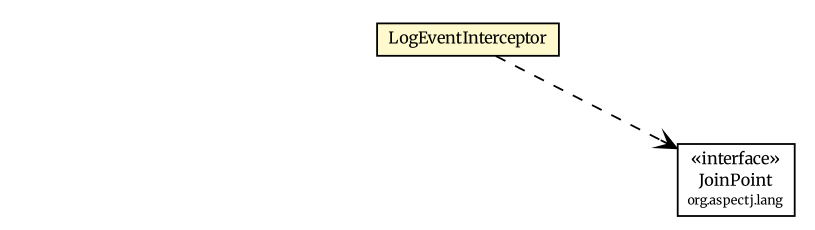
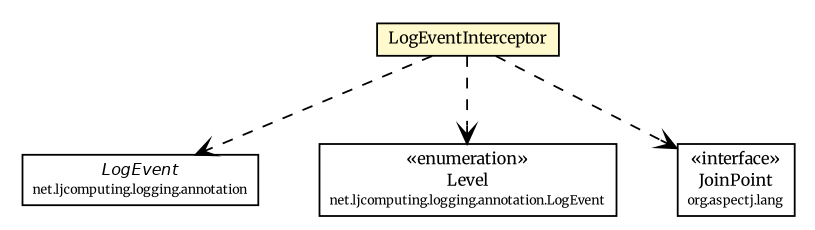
none -> (140, 180)
none -> (467, 180)
